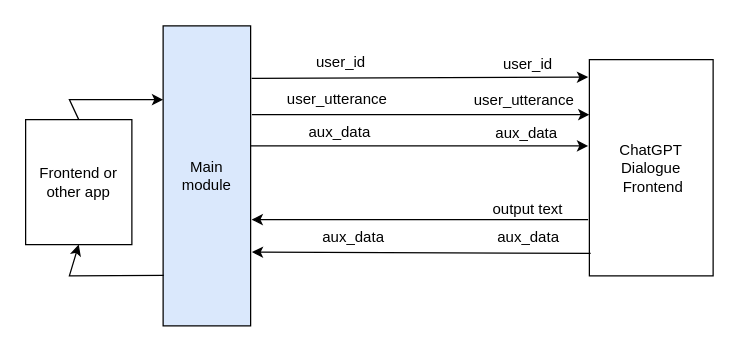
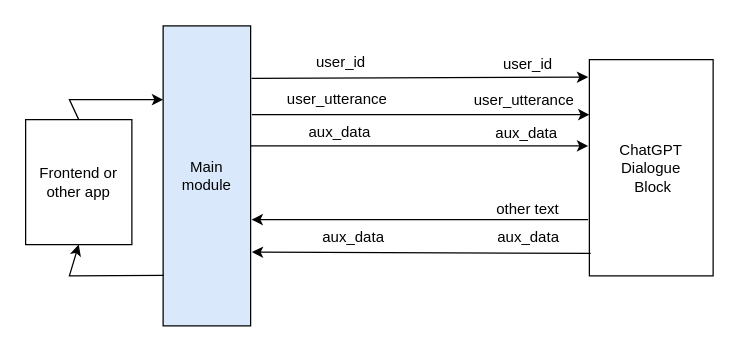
(651, 168) -> (651, 168)
(528, 209) -> (528, 209)
